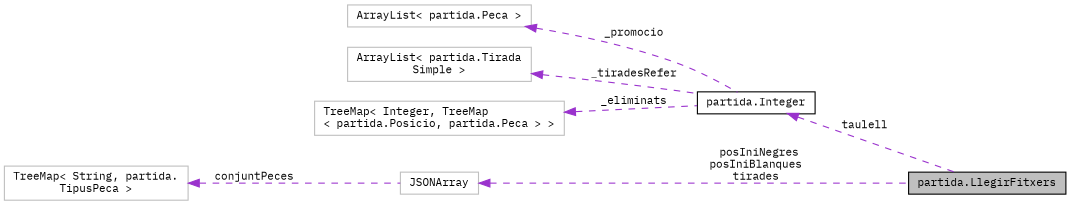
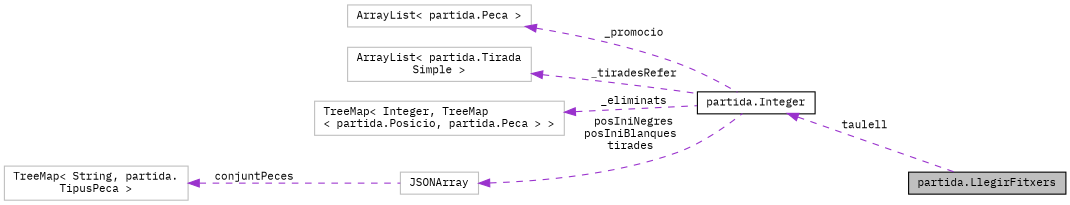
(699, 183) -> (622, 168)
